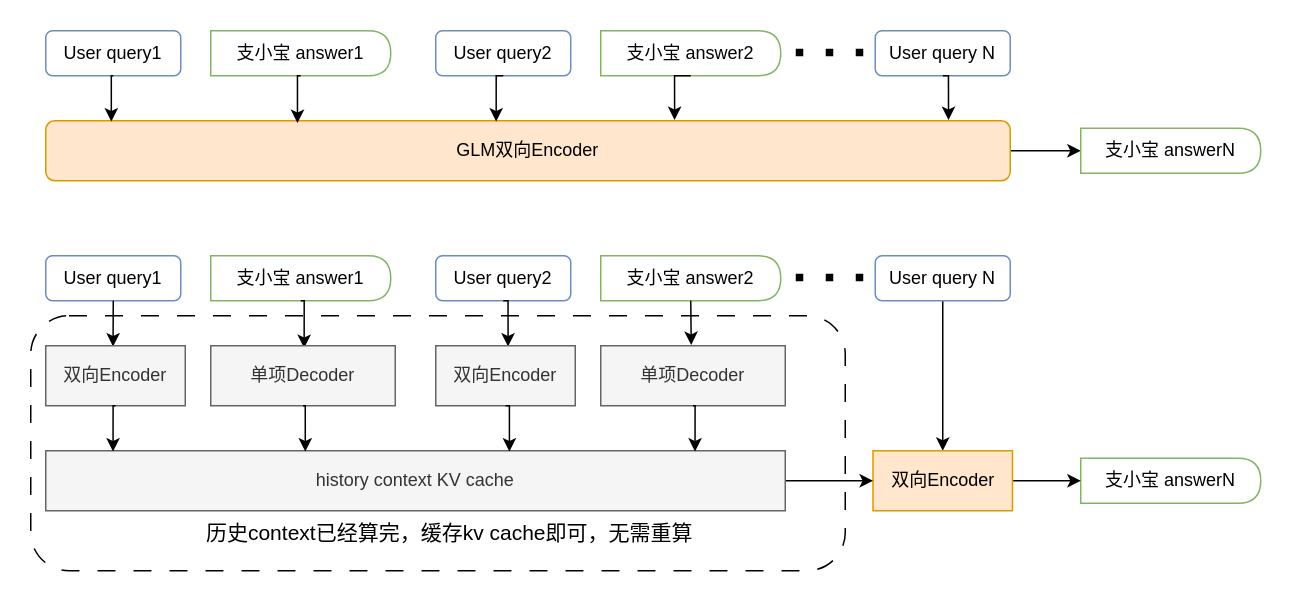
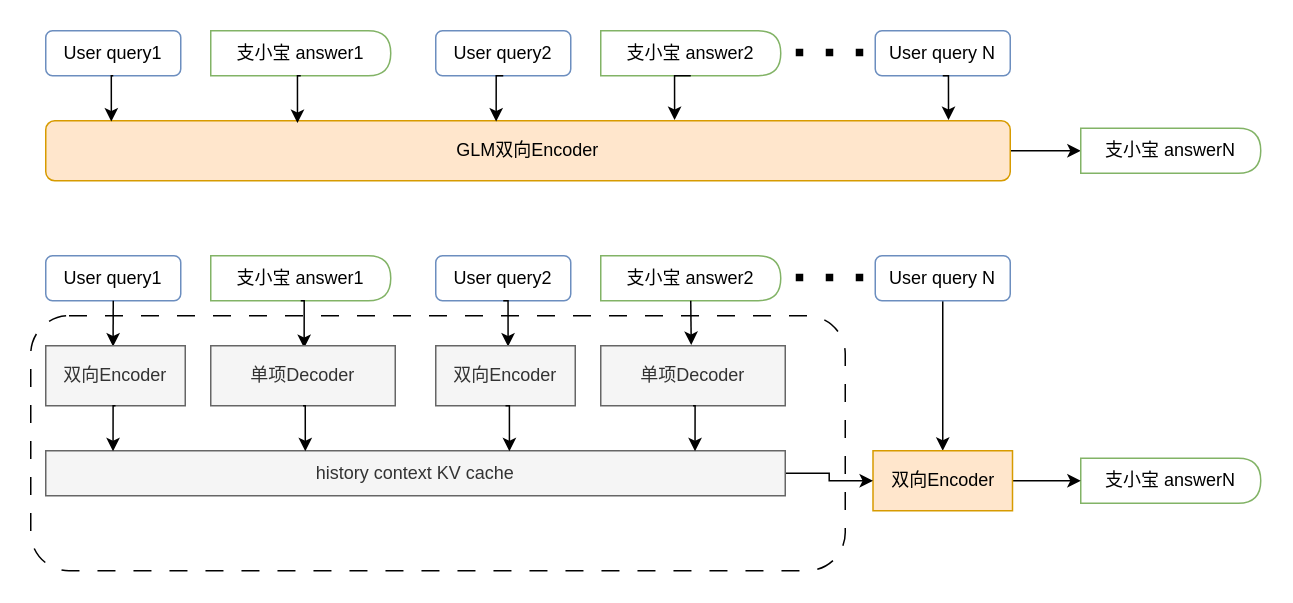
(416, 481) -> (416, 473)
(450, 533) -> none
